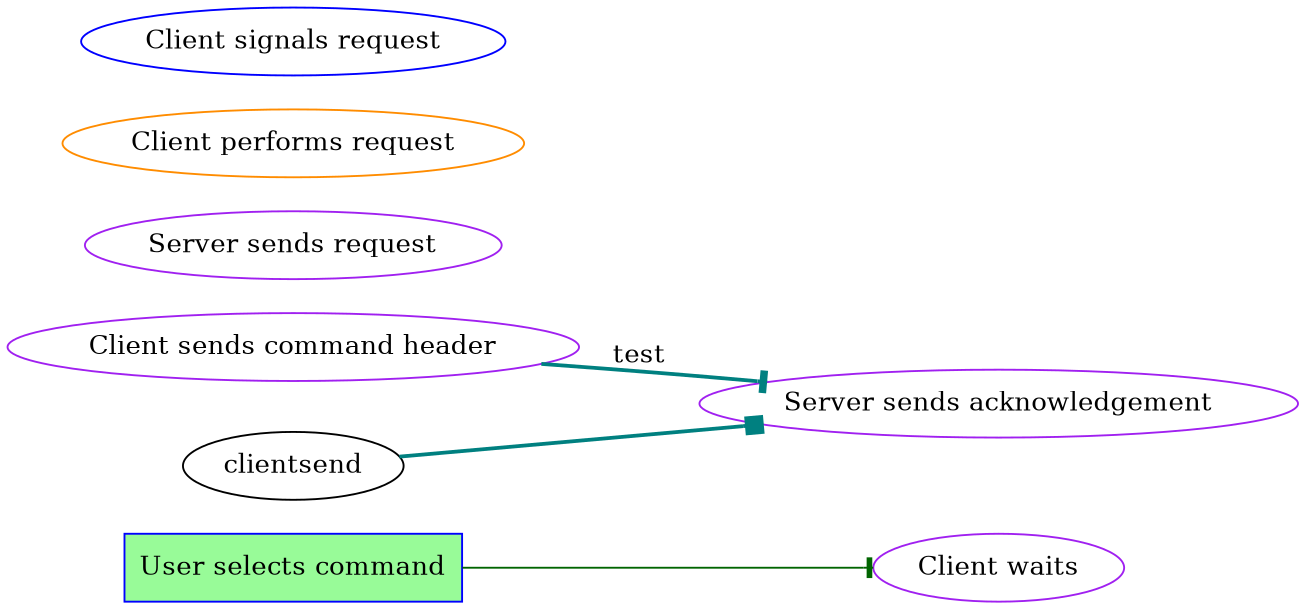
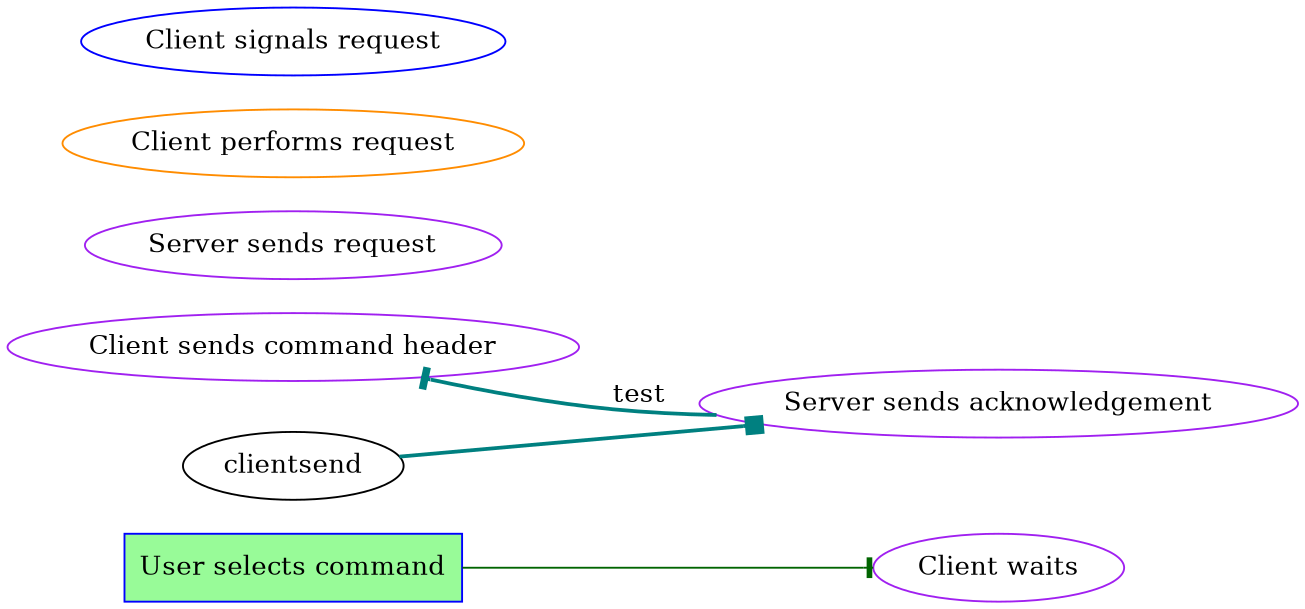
(649, 372) -> (573, 405)
